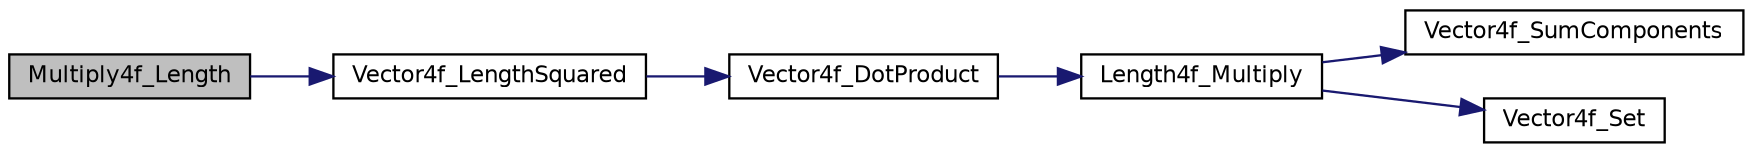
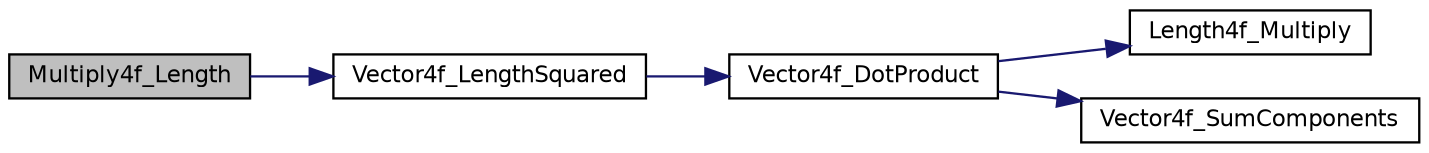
(1352, 59) -> (1028, 95)
(1574, 120) -> none
